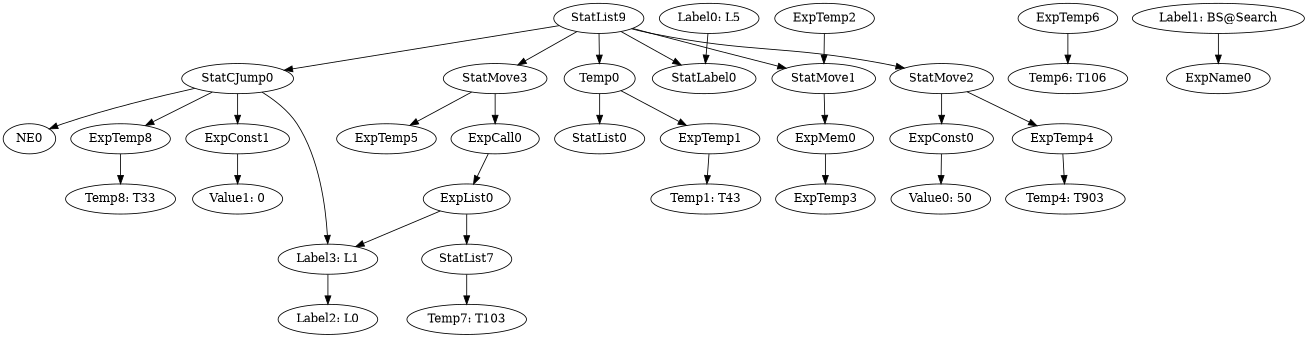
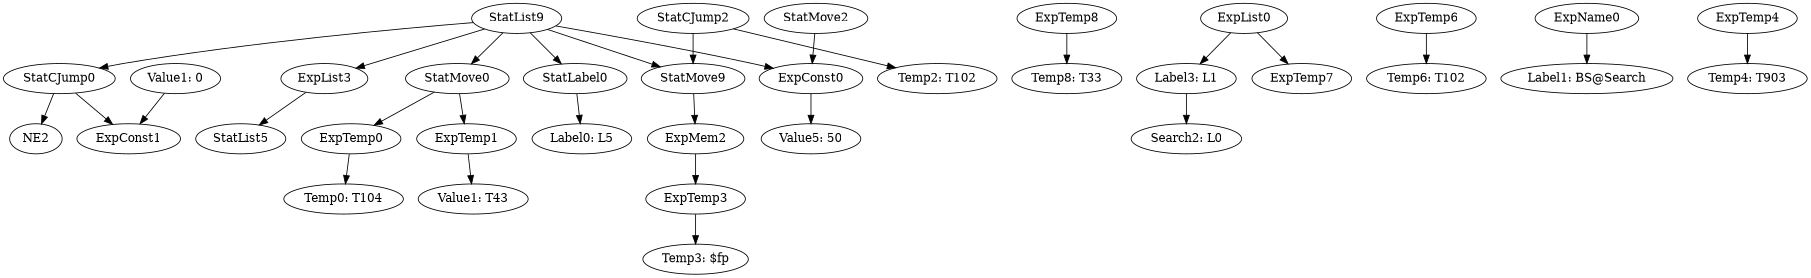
(825, 18) -> (693, 18)
(707, 44) -> (578, 105)
(1218, 44) -> (1587, 44)
(764, 49) -> (661, 45)
(495, 79) -> (324, 79)
(600, 79) -> (457, 79)
(824, 79) -> (693, 79)
none -> (937, 79)
(1068, 79) -> (1426, 79)
(183, 107) -> none
(998, 107) -> none
(29, 139) -> (36, 139)
(386, 139) -> (241, 139)
(495, 139) -> none
(600, 139) -> (351, 139)
(825, 139) -> (696, 139)
(312, 155) -> none
(238, 165) -> (155, 105)
none -> (344, 199)
(706, 199) -> (473, 199)
(941, 199) -> (811, 139)
(467, 259) -> (1302, 79)
none -> (696, 259)
(328, 319) -> (1186, 139)
(467, 319) -> none
